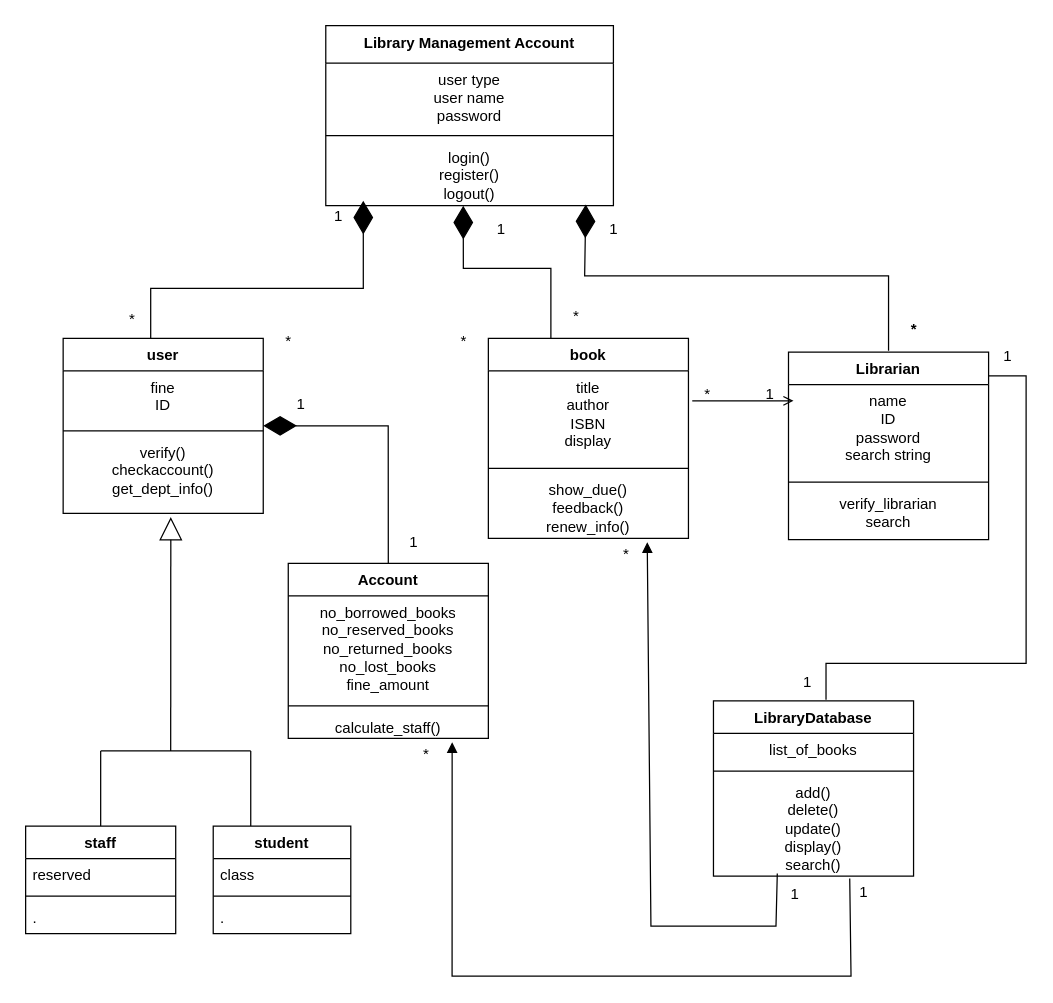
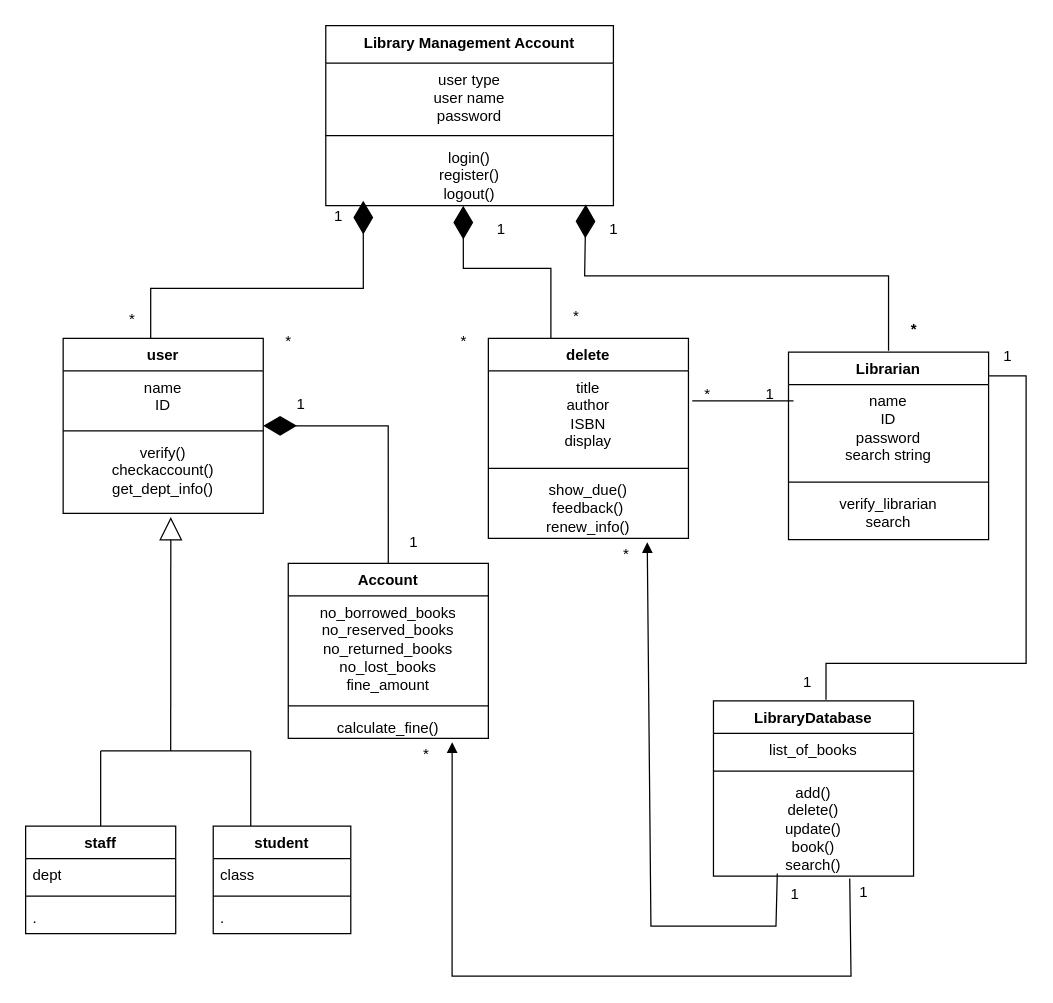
(588, 356) -> (588, 356)
(163, 397) -> (163, 397)
(784, 401) -> (786, 401)
(388, 728) -> (388, 728)
(813, 829) -> (813, 829)
(67, 876) -> (50, 876)
